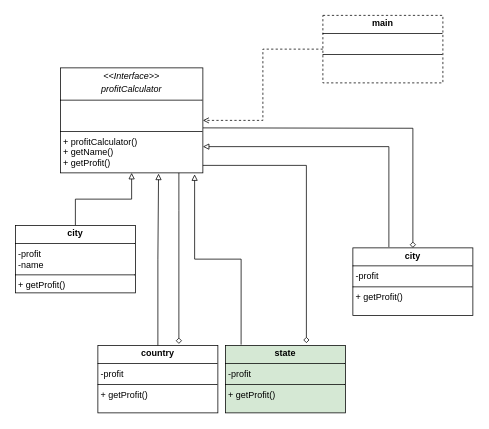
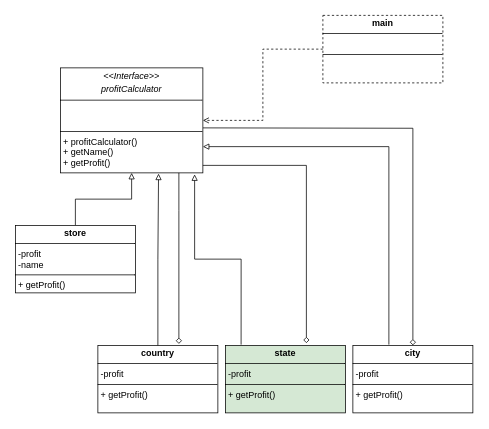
(46, 247) -> (46, 247)
(413, 282) -> (413, 379)
